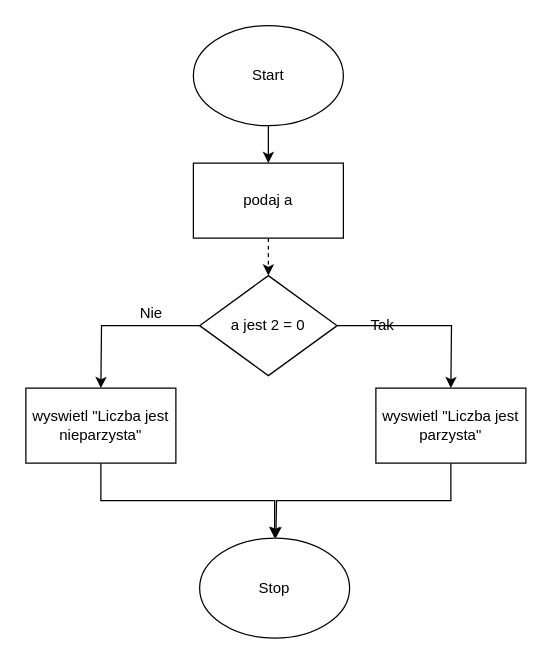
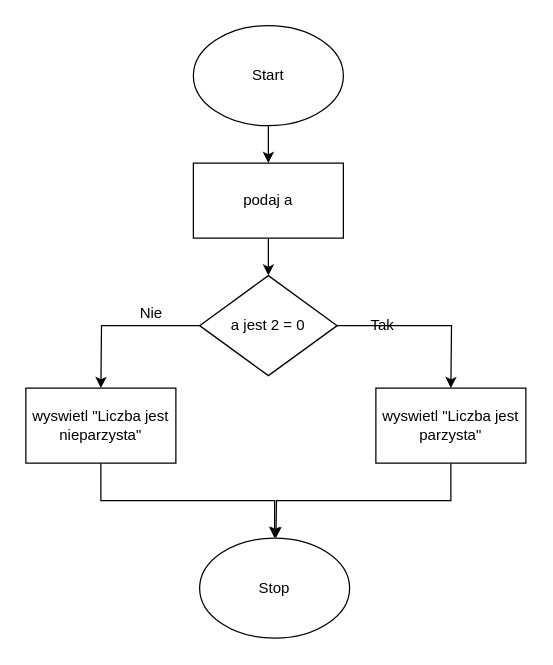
(268, 253) -> (268, 253)
